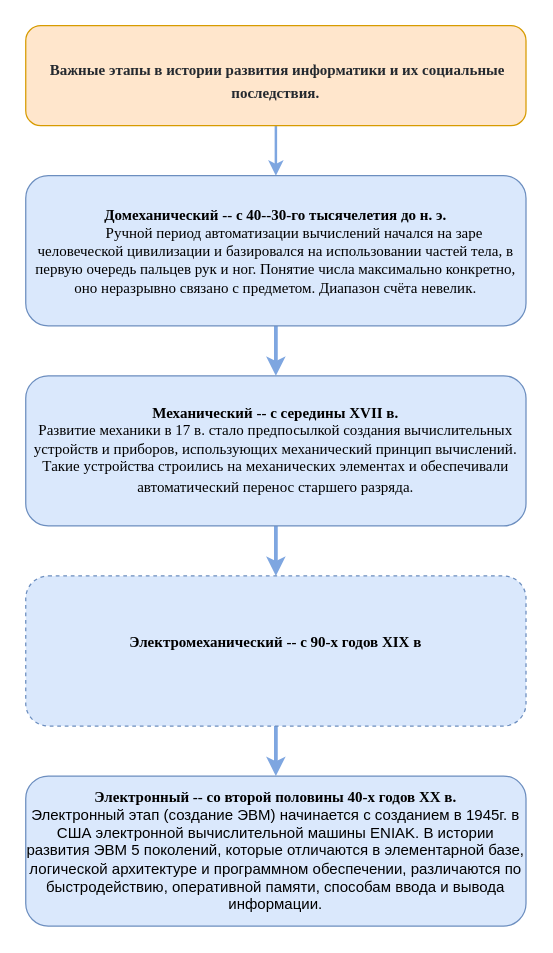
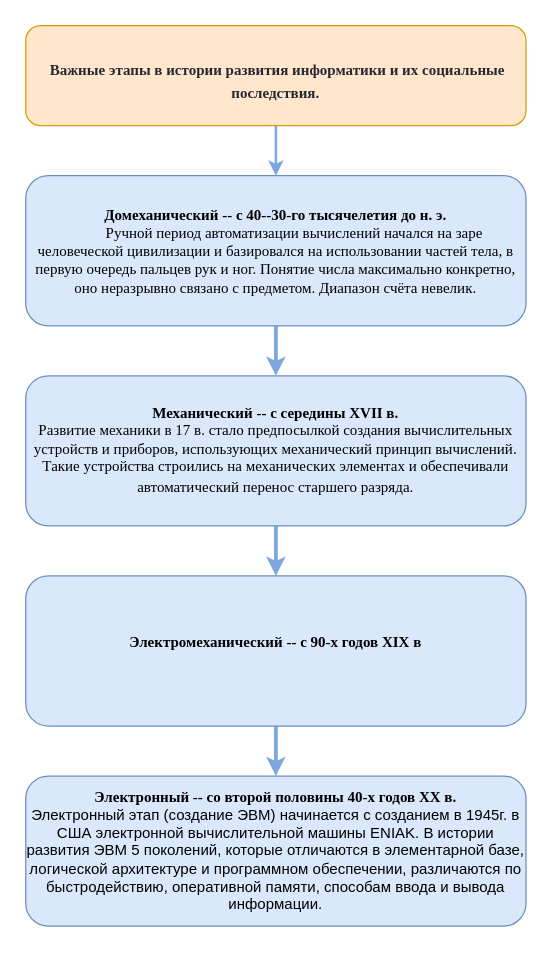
(276, 651) -> (276, 651)
